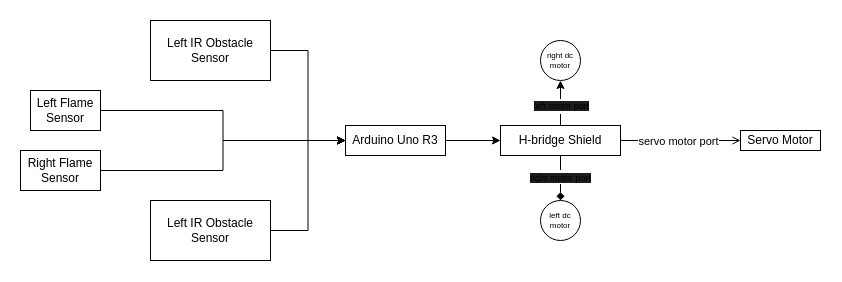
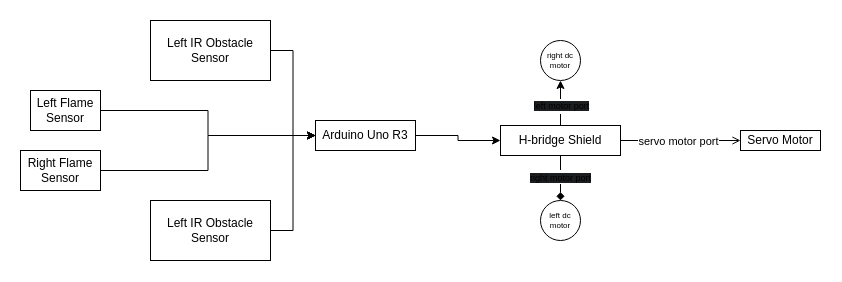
(396, 141) -> (366, 136)
